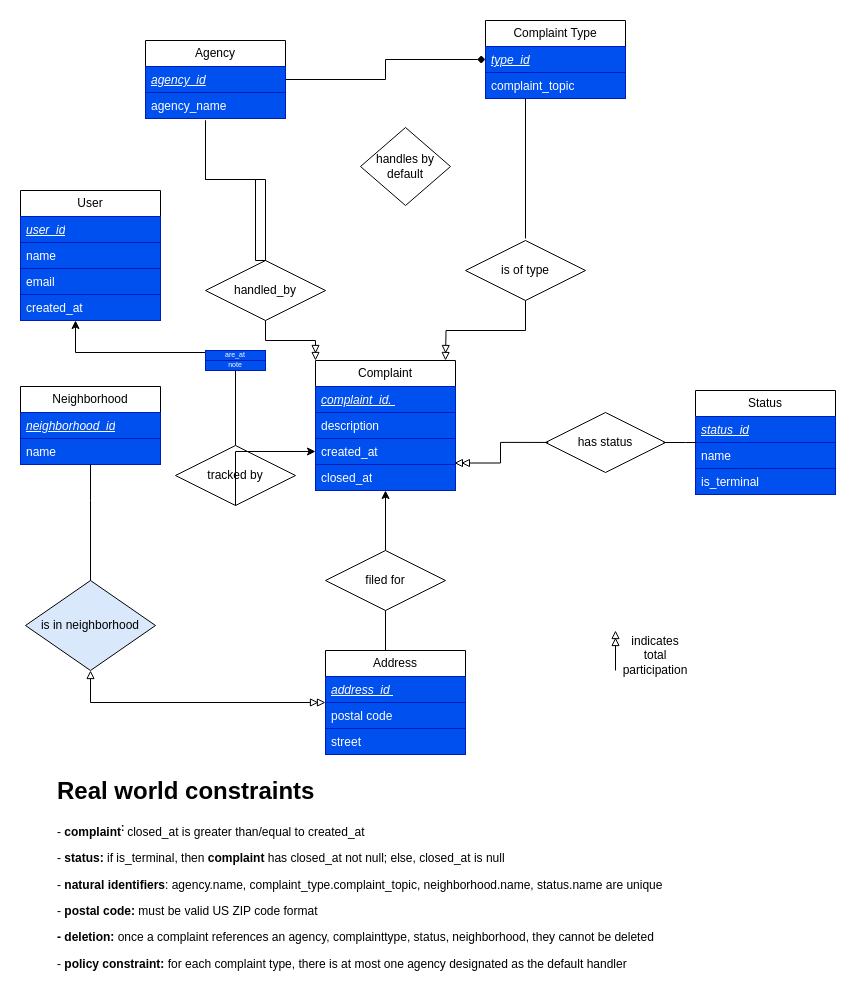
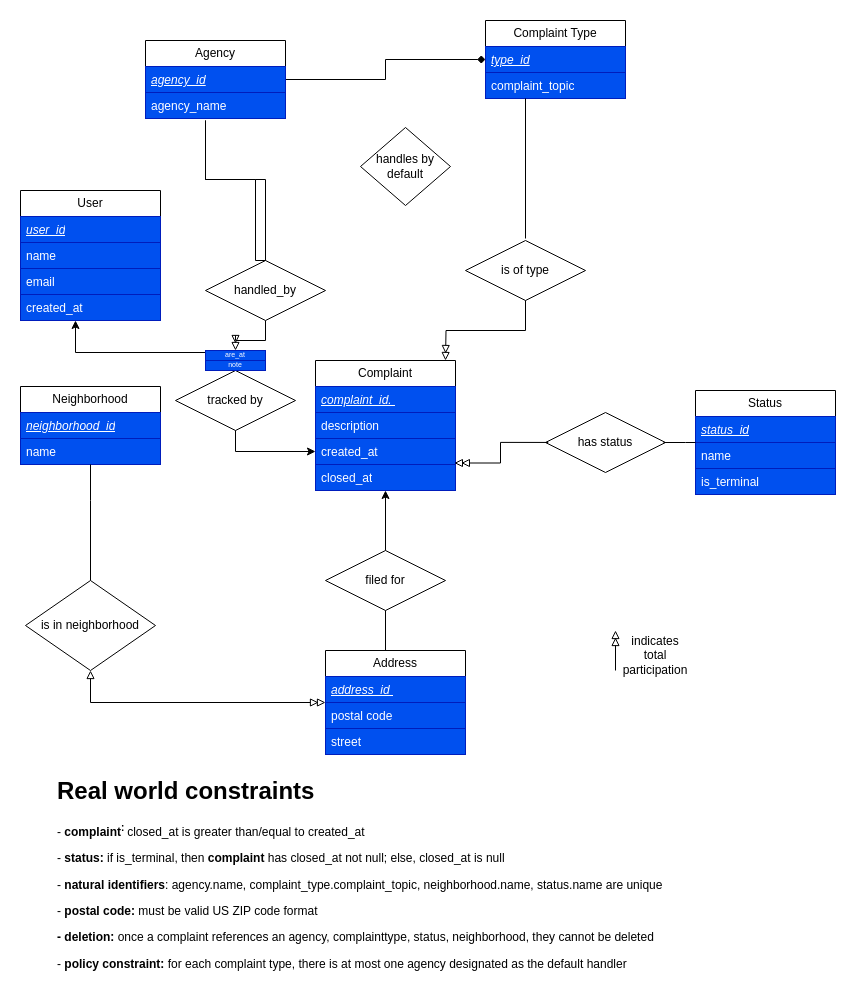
(291, 341) -> (250, 341)
(236, 476) -> (236, 401)
(91, 626) -> (91, 626)
